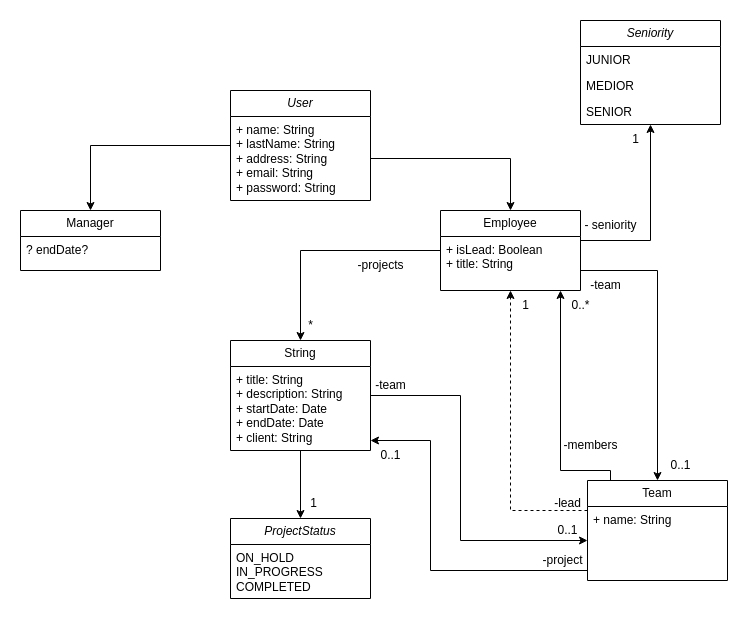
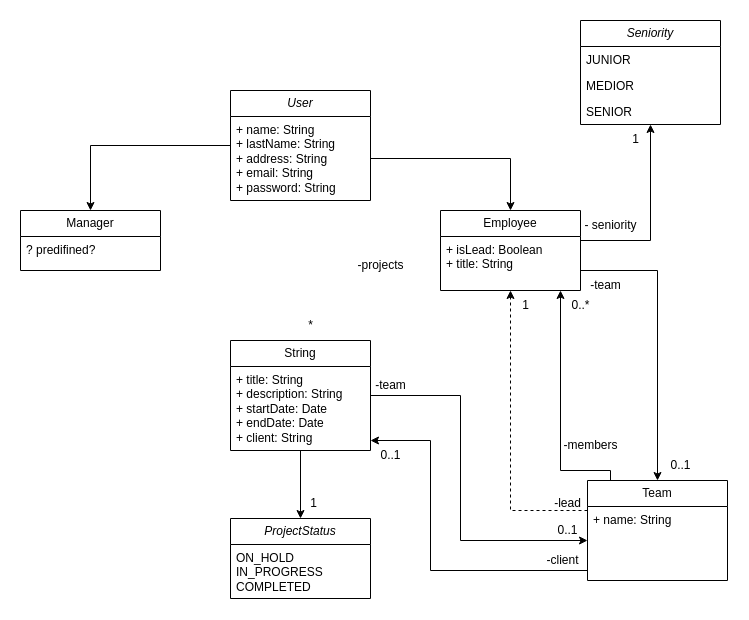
(59, 251) -> (66, 251)
(330, 251) -> none
(563, 561) -> (563, 561)
